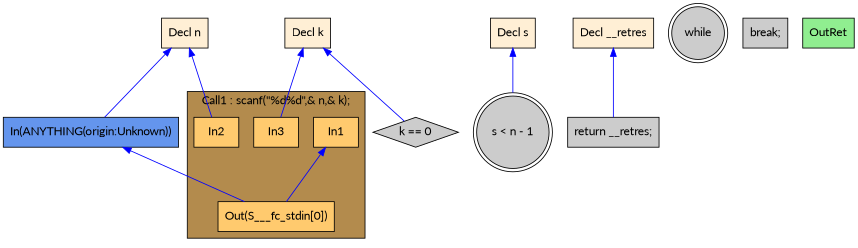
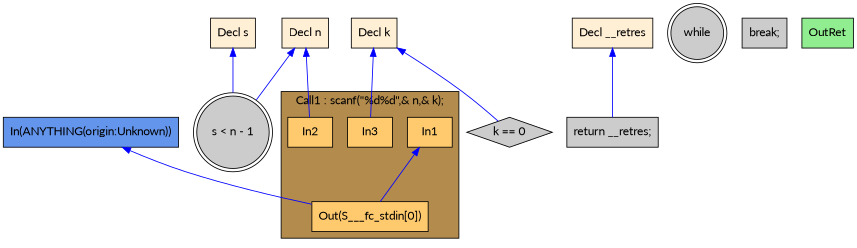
(135, 86) -> (273, 77)
